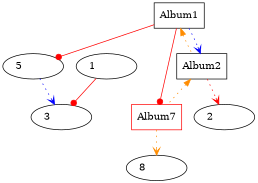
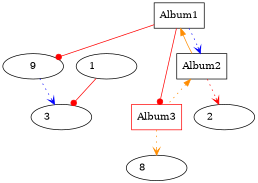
(187, 44) -> (187, 44)
(33, 66) -> (33, 66)
(157, 117) -> (157, 117)
